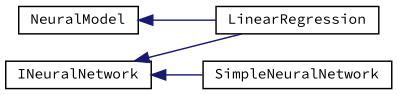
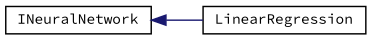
(78, 20) -> none
(297, 75) -> none
